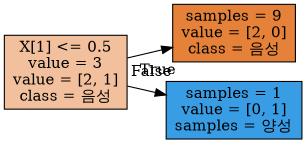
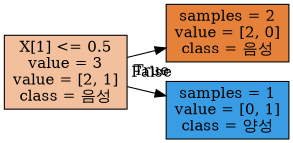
(234, 33) -> (228, 33)
(234, 110) -> (228, 110)
